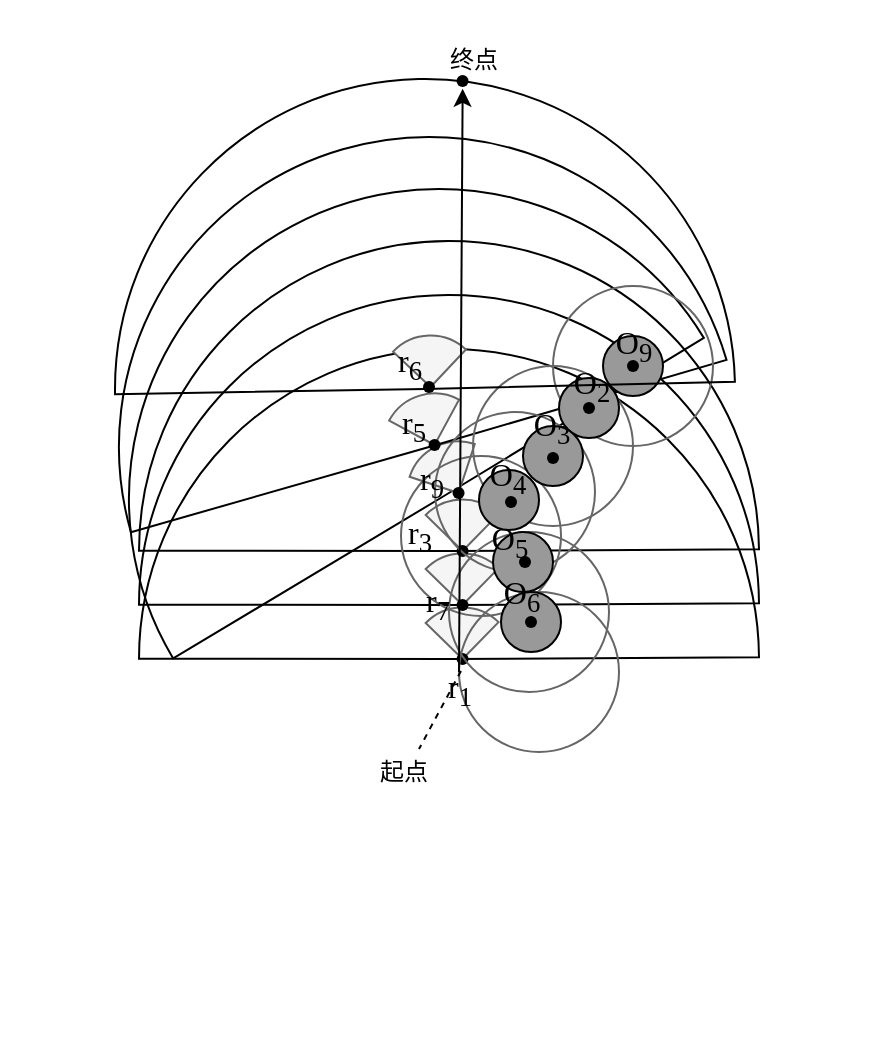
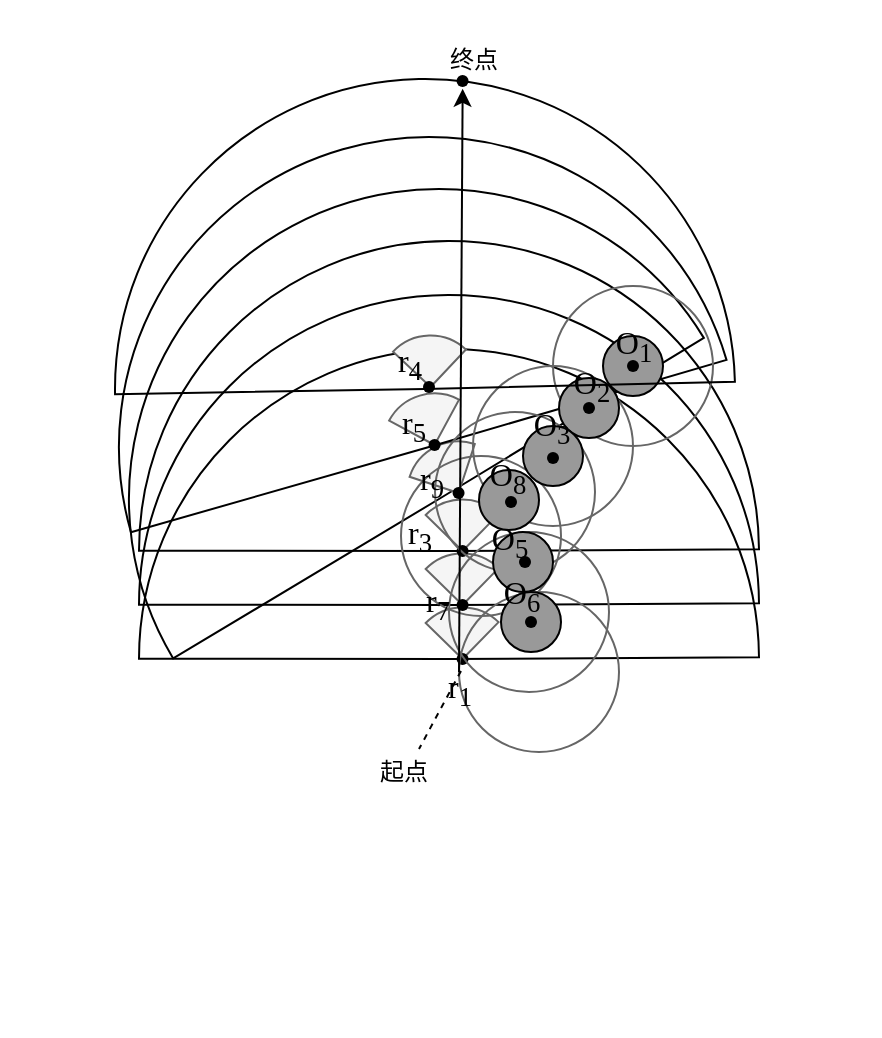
(635, 347) -> (635, 347)
(411, 365) -> (411, 365)
(509, 479) -> (509, 479)
